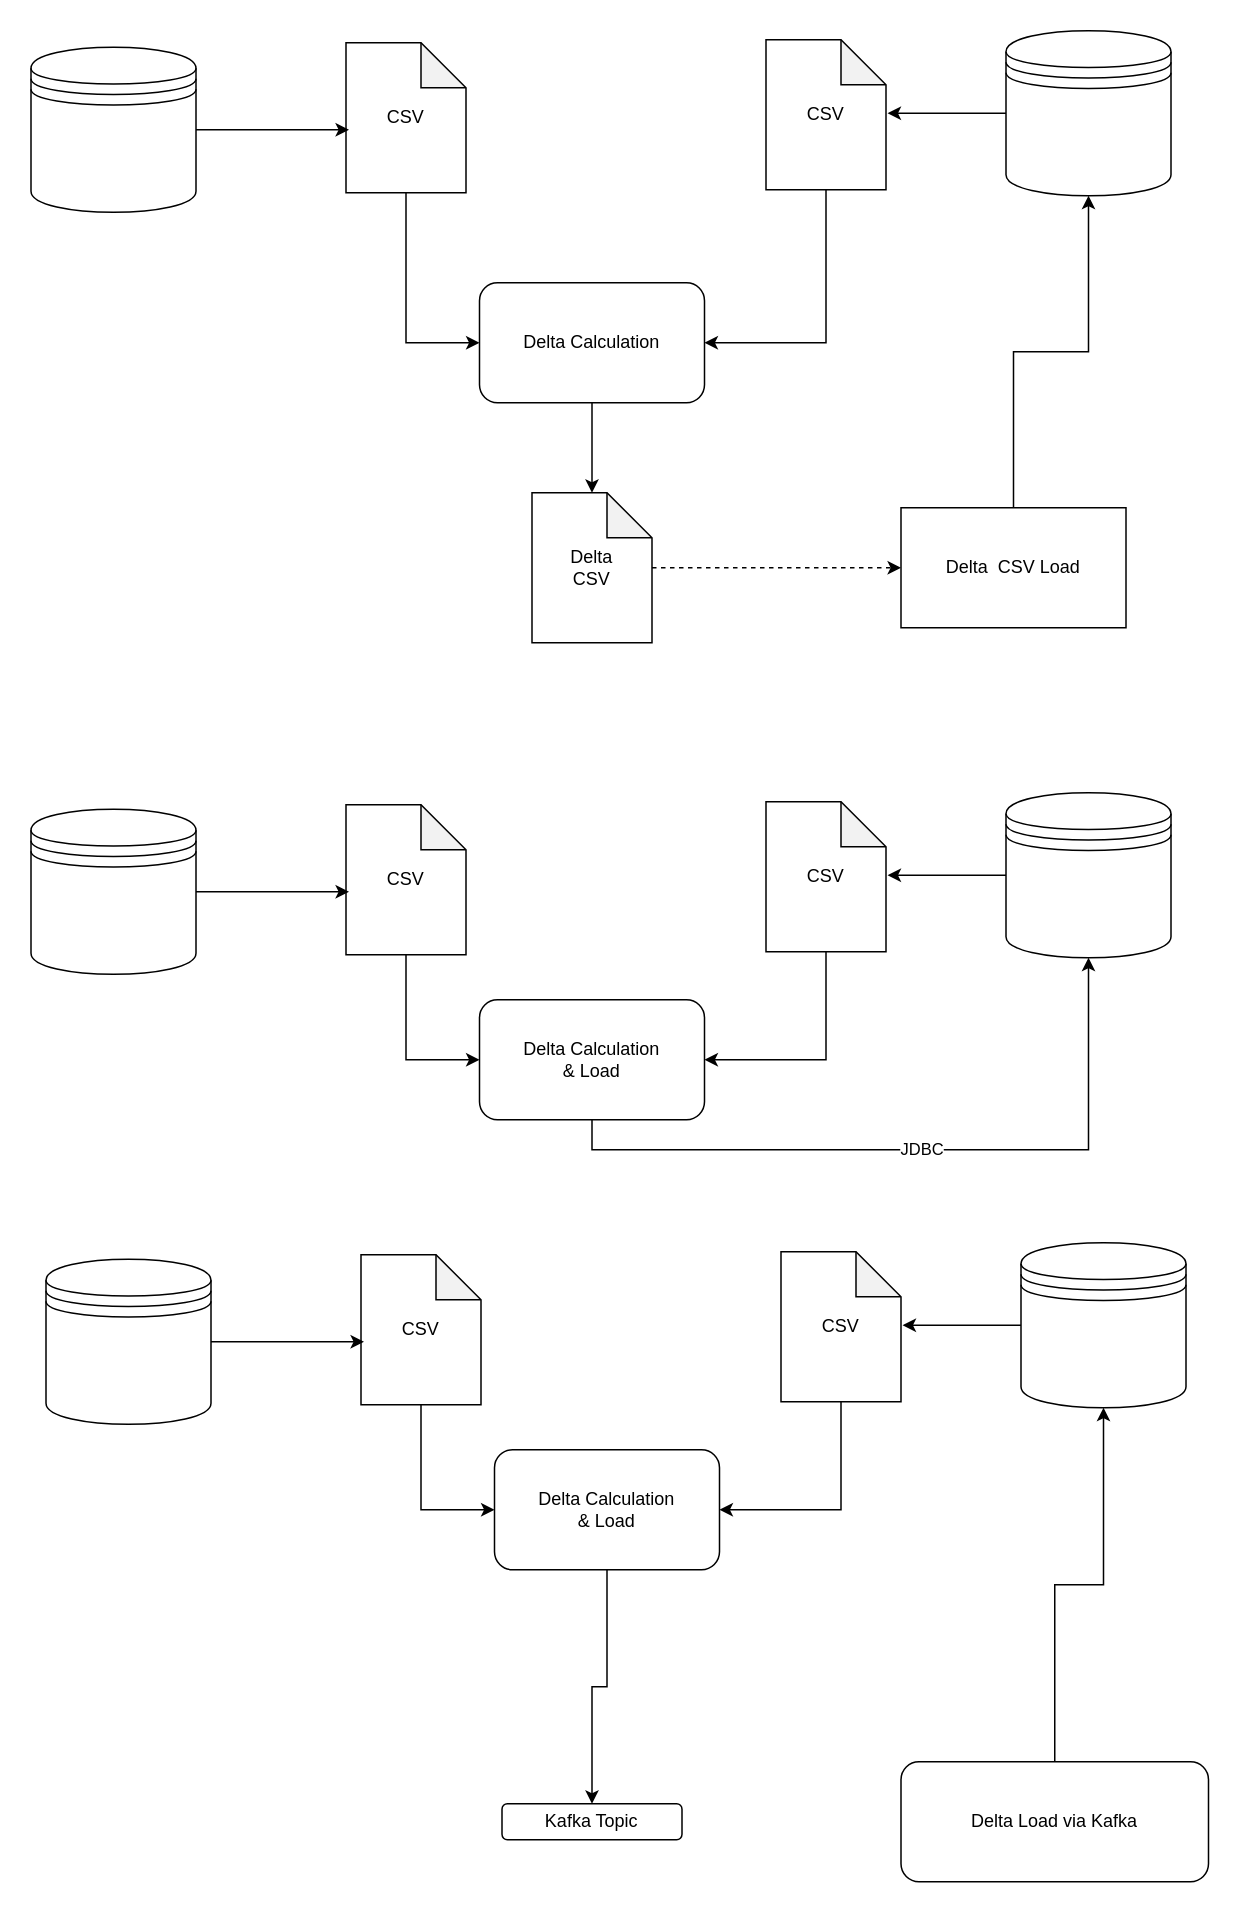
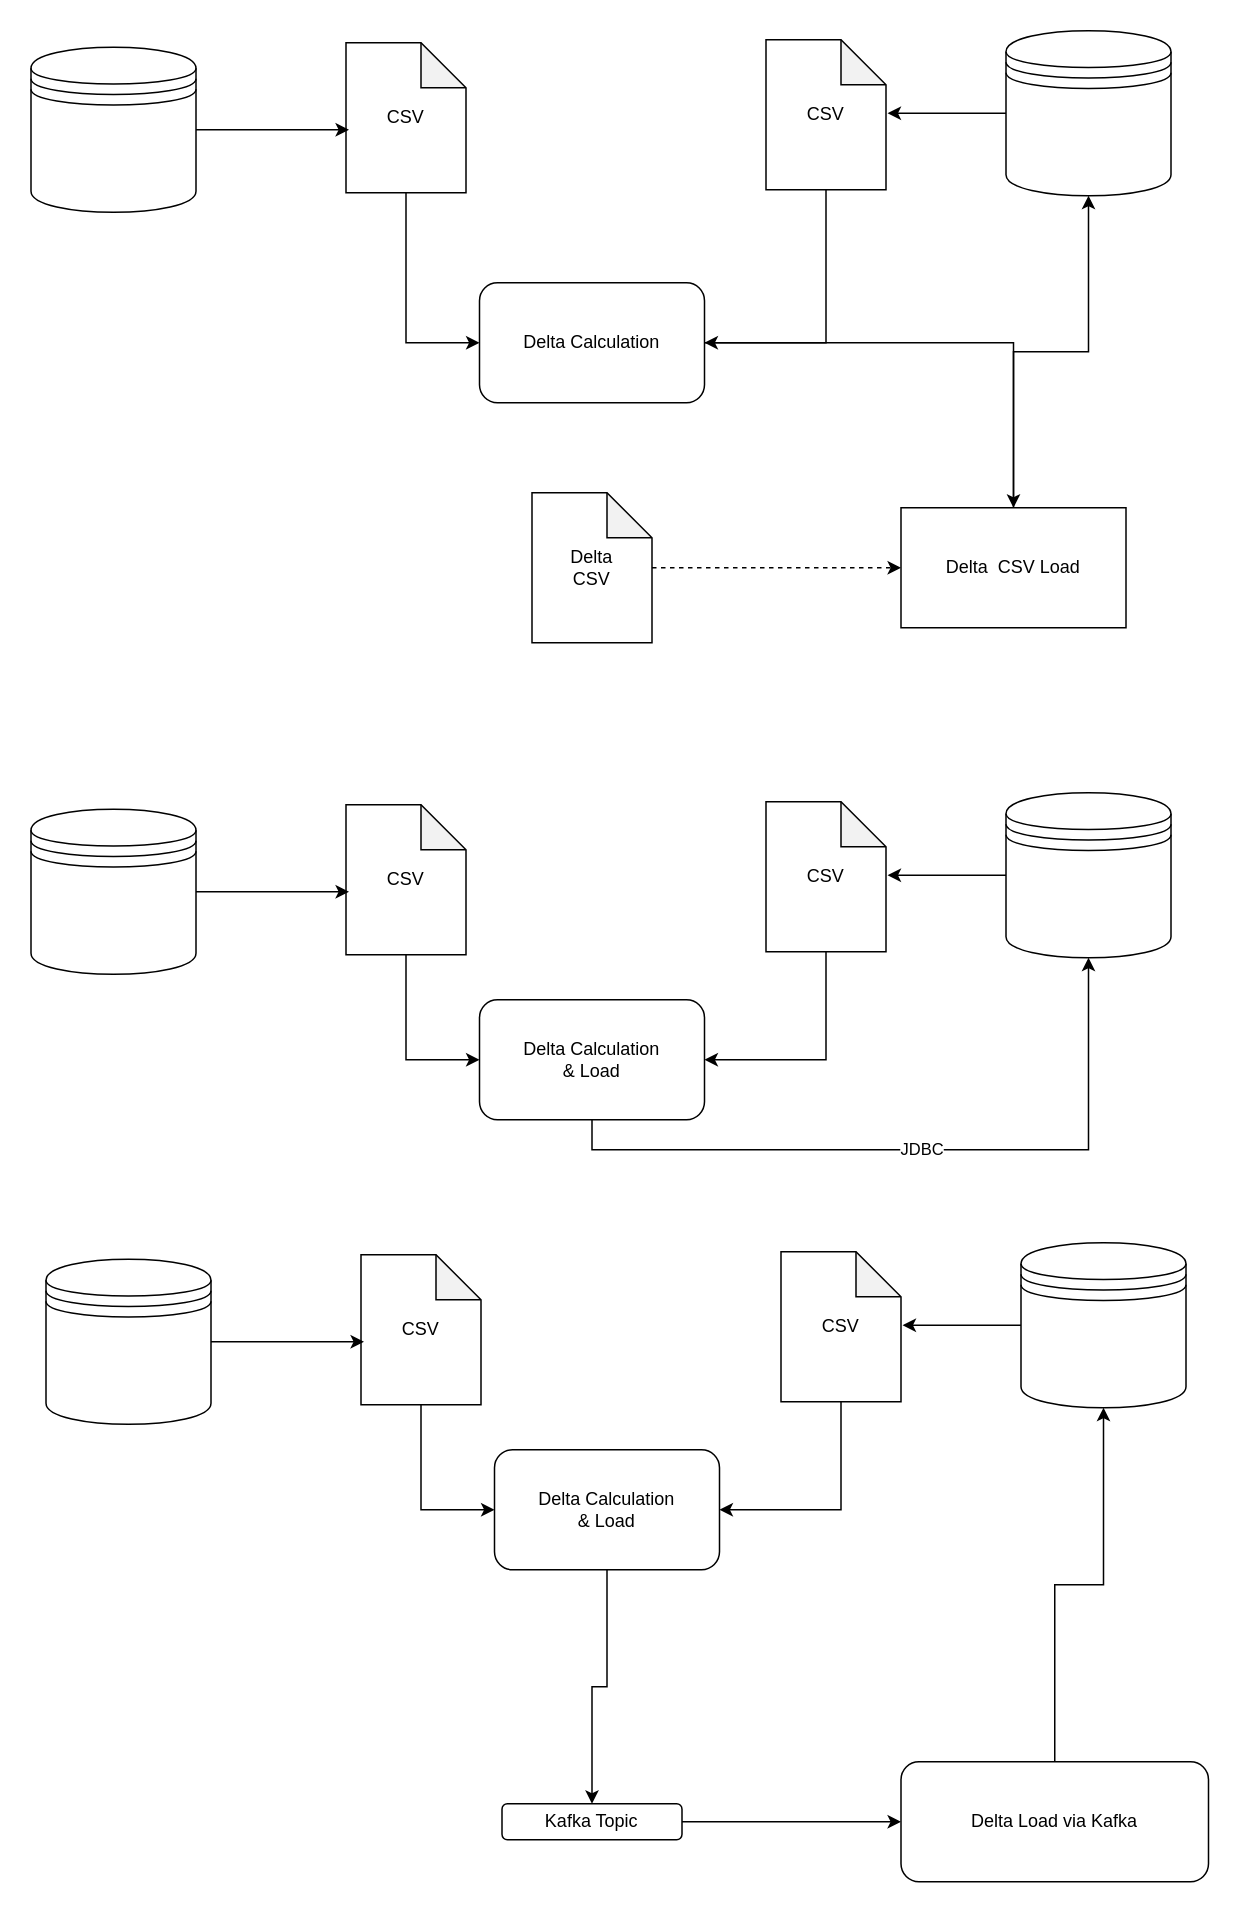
(592, 443) -> (922, 343)
none -> (786, 1822)
